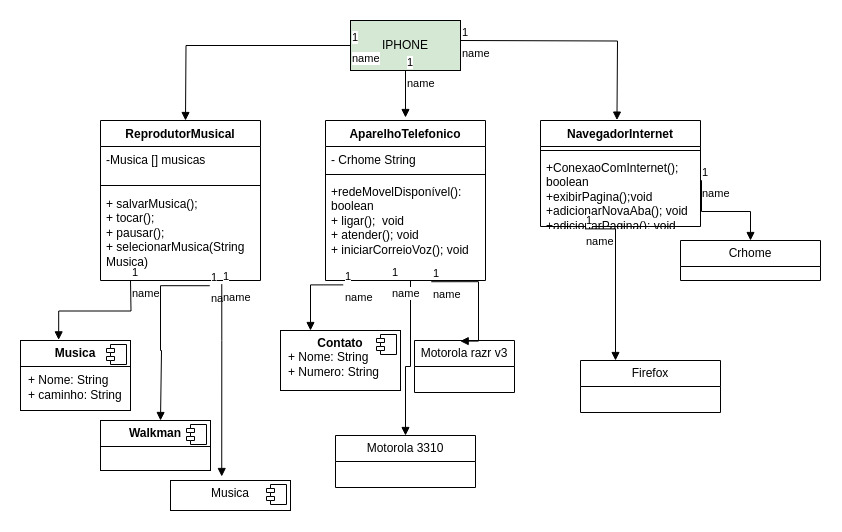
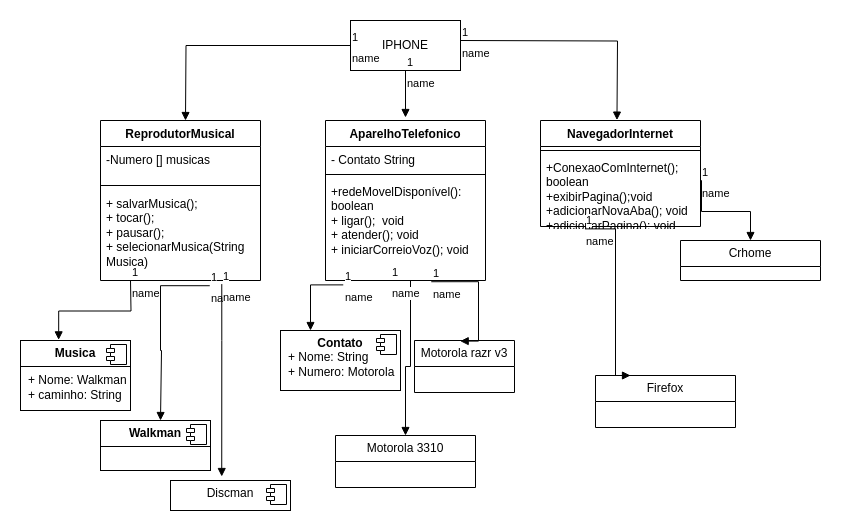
(406, 46) -> (406, 46)
(161, 161) -> (162, 161)
(377, 161) -> (381, 161)
(328, 331) -> (335, 331)
(70, 341) -> (70, 341)
(651, 387) -> (666, 402)
(189, 481) -> (192, 481)
